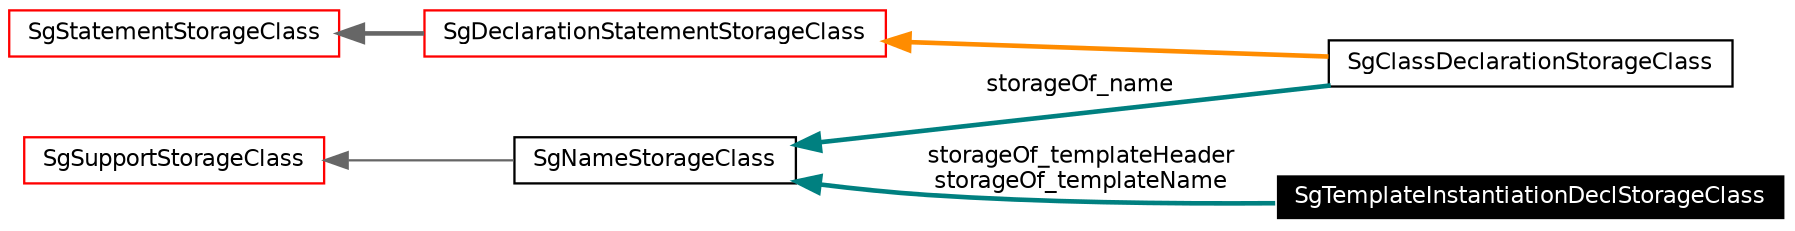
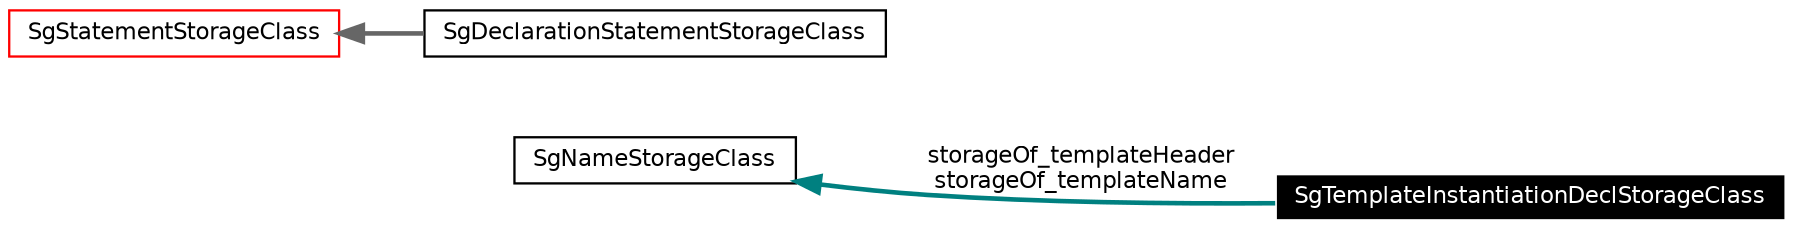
(655, 33) -> (655, 33)
(1531, 63) -> none
(174, 160) -> none
